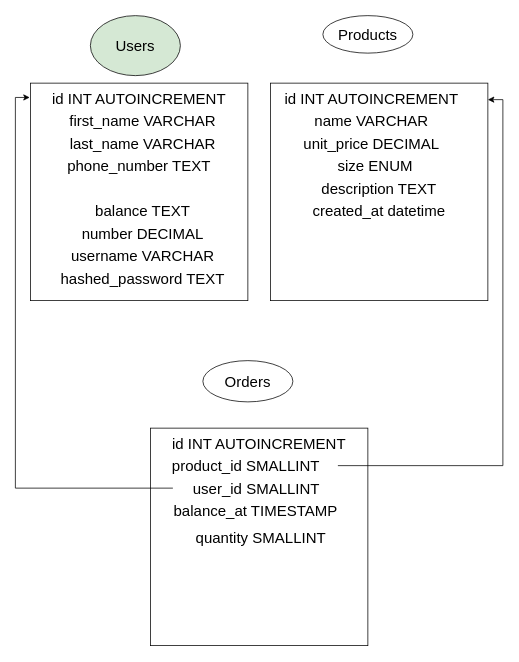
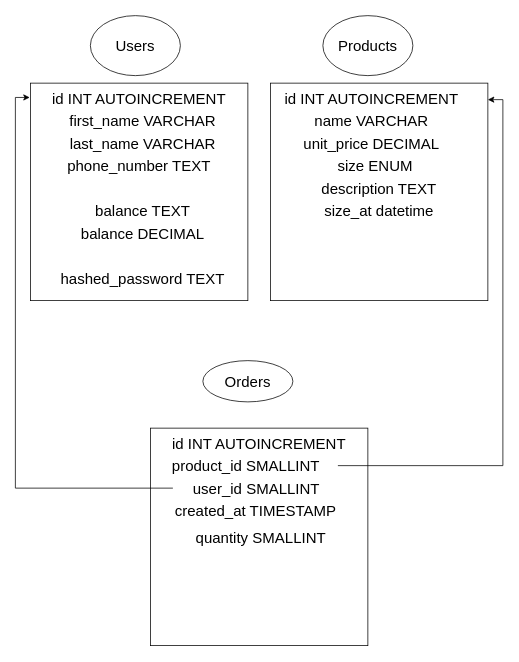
(368, 34) -> (368, 45)
(135, 45) -> (135, 45)
(379, 210) -> (379, 210)
(143, 233) -> (143, 233)
(143, 255) -> none
(256, 510) -> (256, 510)
